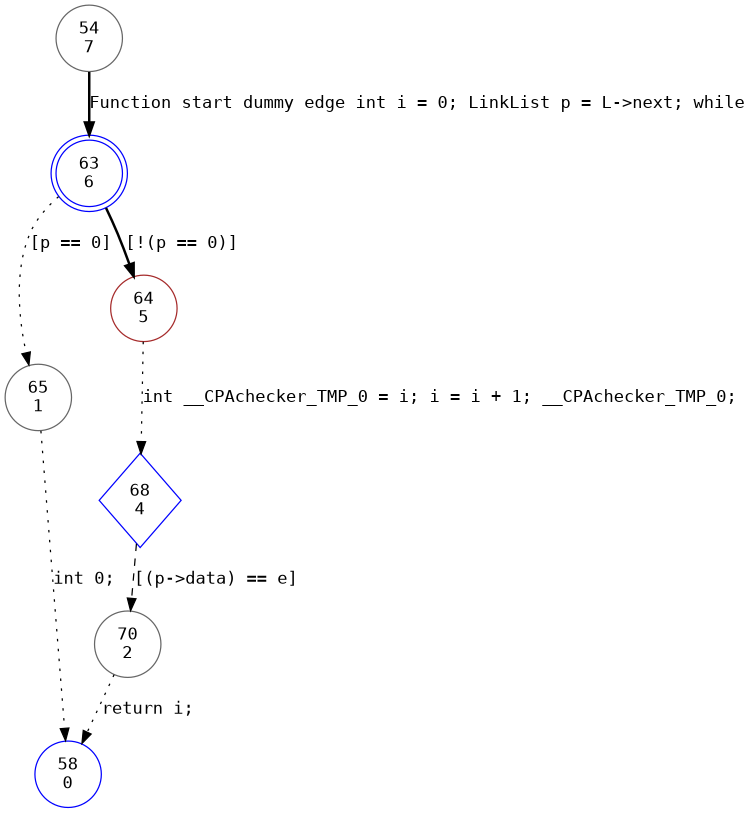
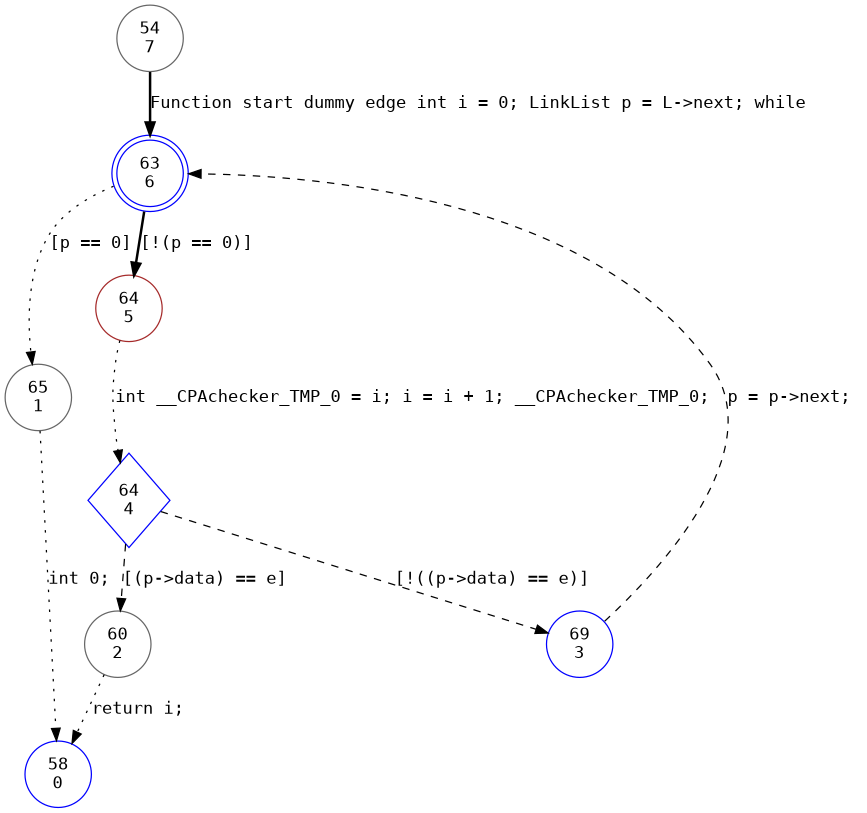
(140, 500) -> (129, 500)
(128, 644) -> (118, 644)
none -> (580, 644)
